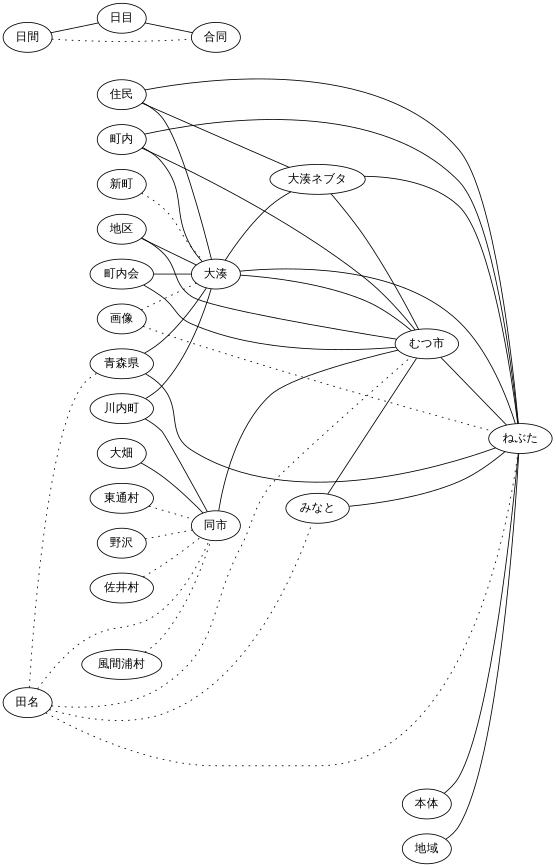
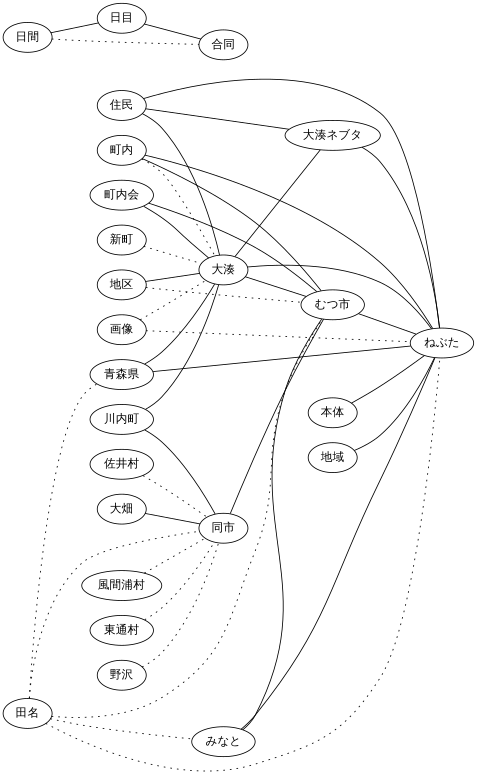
(178, 201) -> (184, 203)
(379, 259) -> none
(254, 314) -> (223, 295)
